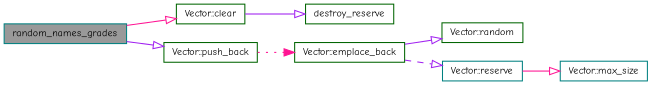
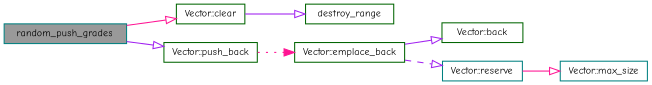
(350, 14) -> (350, 14)
(482, 33) -> (482, 33)
(65, 34) -> (65, 34)
